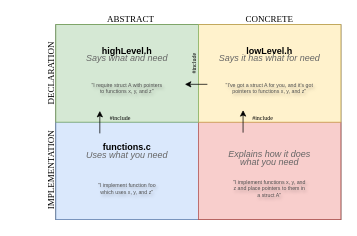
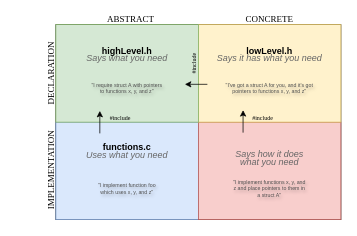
(127, 58) -> (127, 58)
(270, 58) -> (270, 58)
(270, 158) -> (270, 158)
